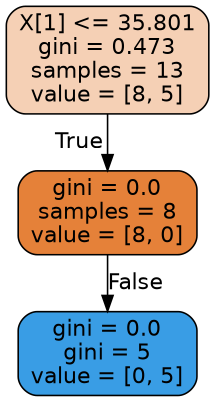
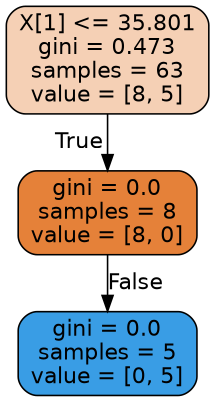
(108, 60) -> (108, 60)
(108, 354) -> (108, 354)
